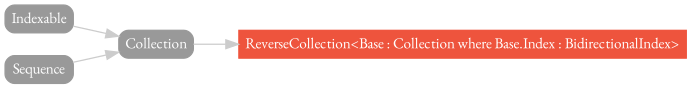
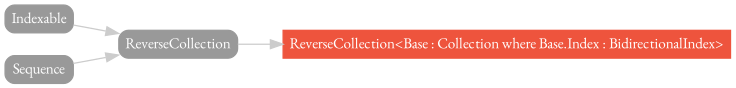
(156, 44) -> (178, 44)
